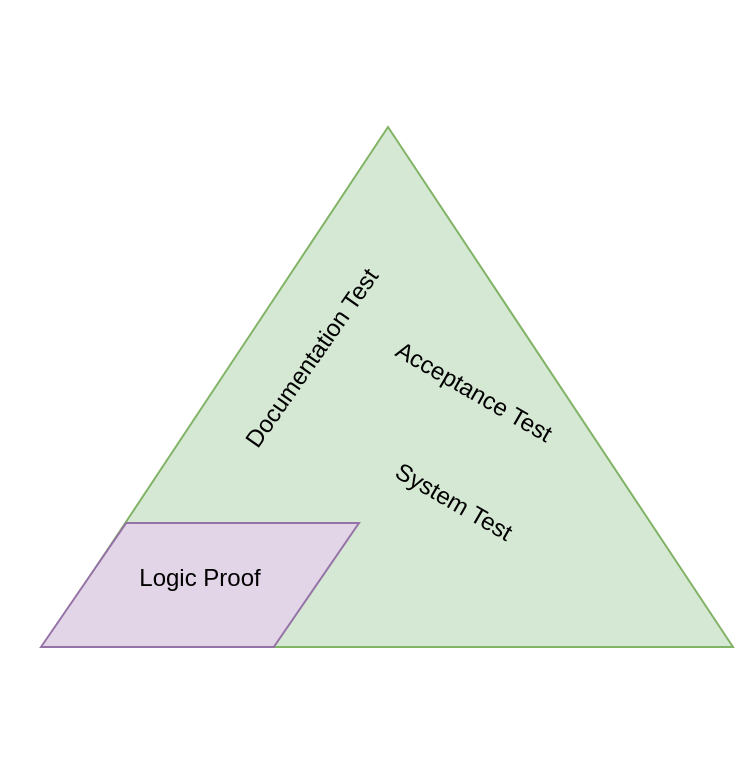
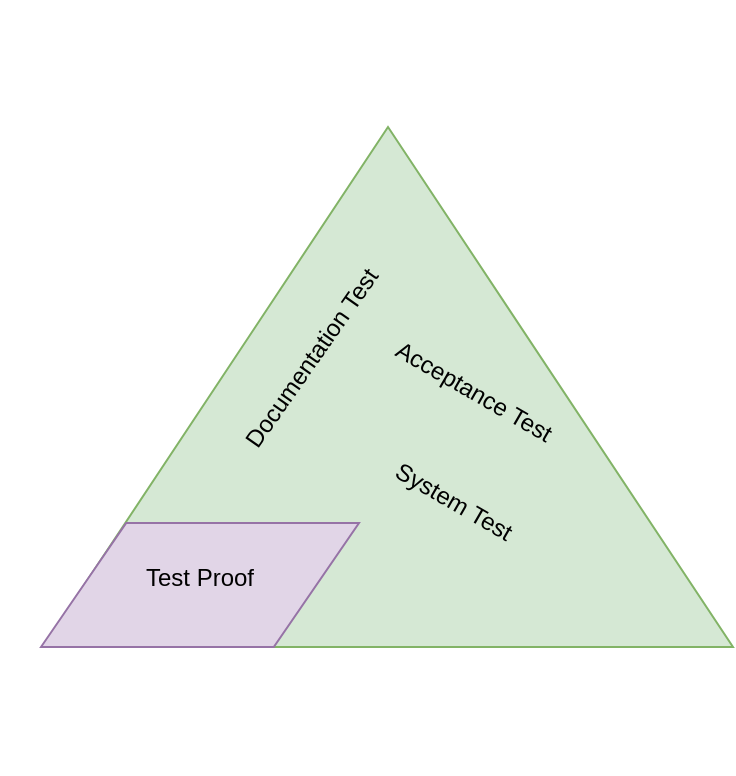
(201, 579) -> (201, 579)
